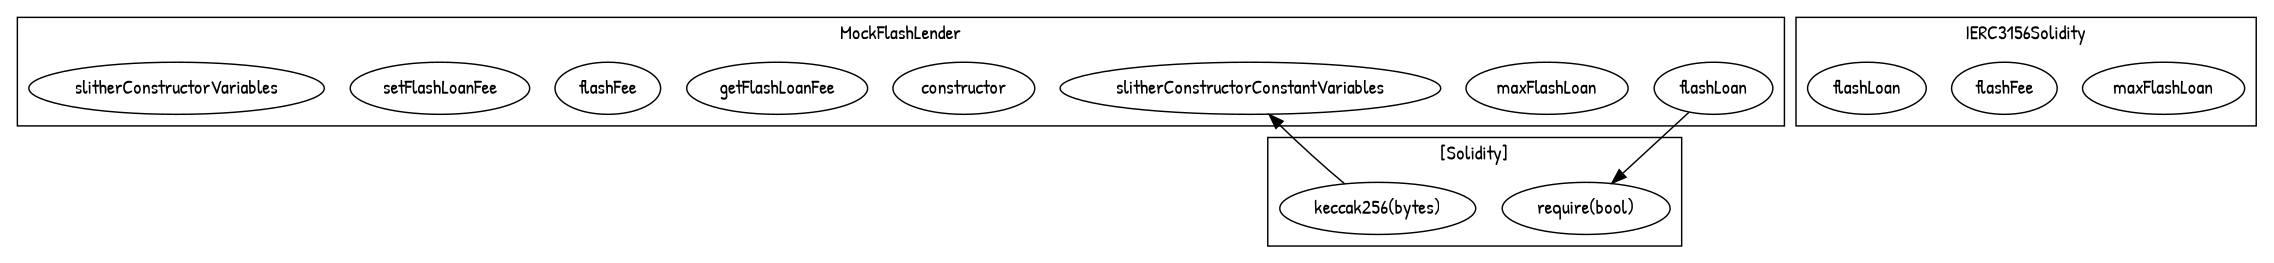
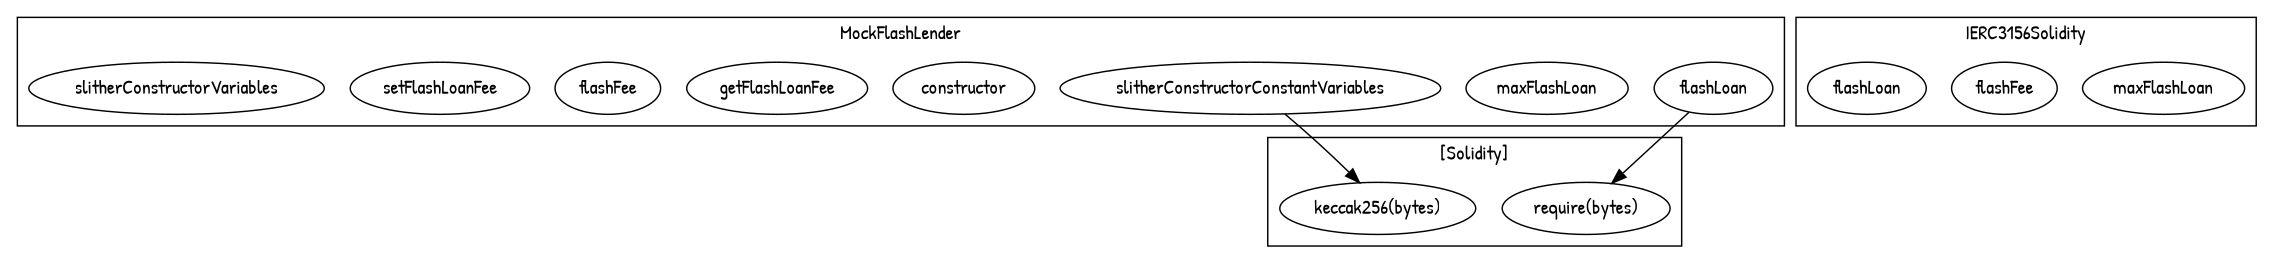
(1312, 155) -> (1322, 147)
(1586, 208) -> (1586, 208)
